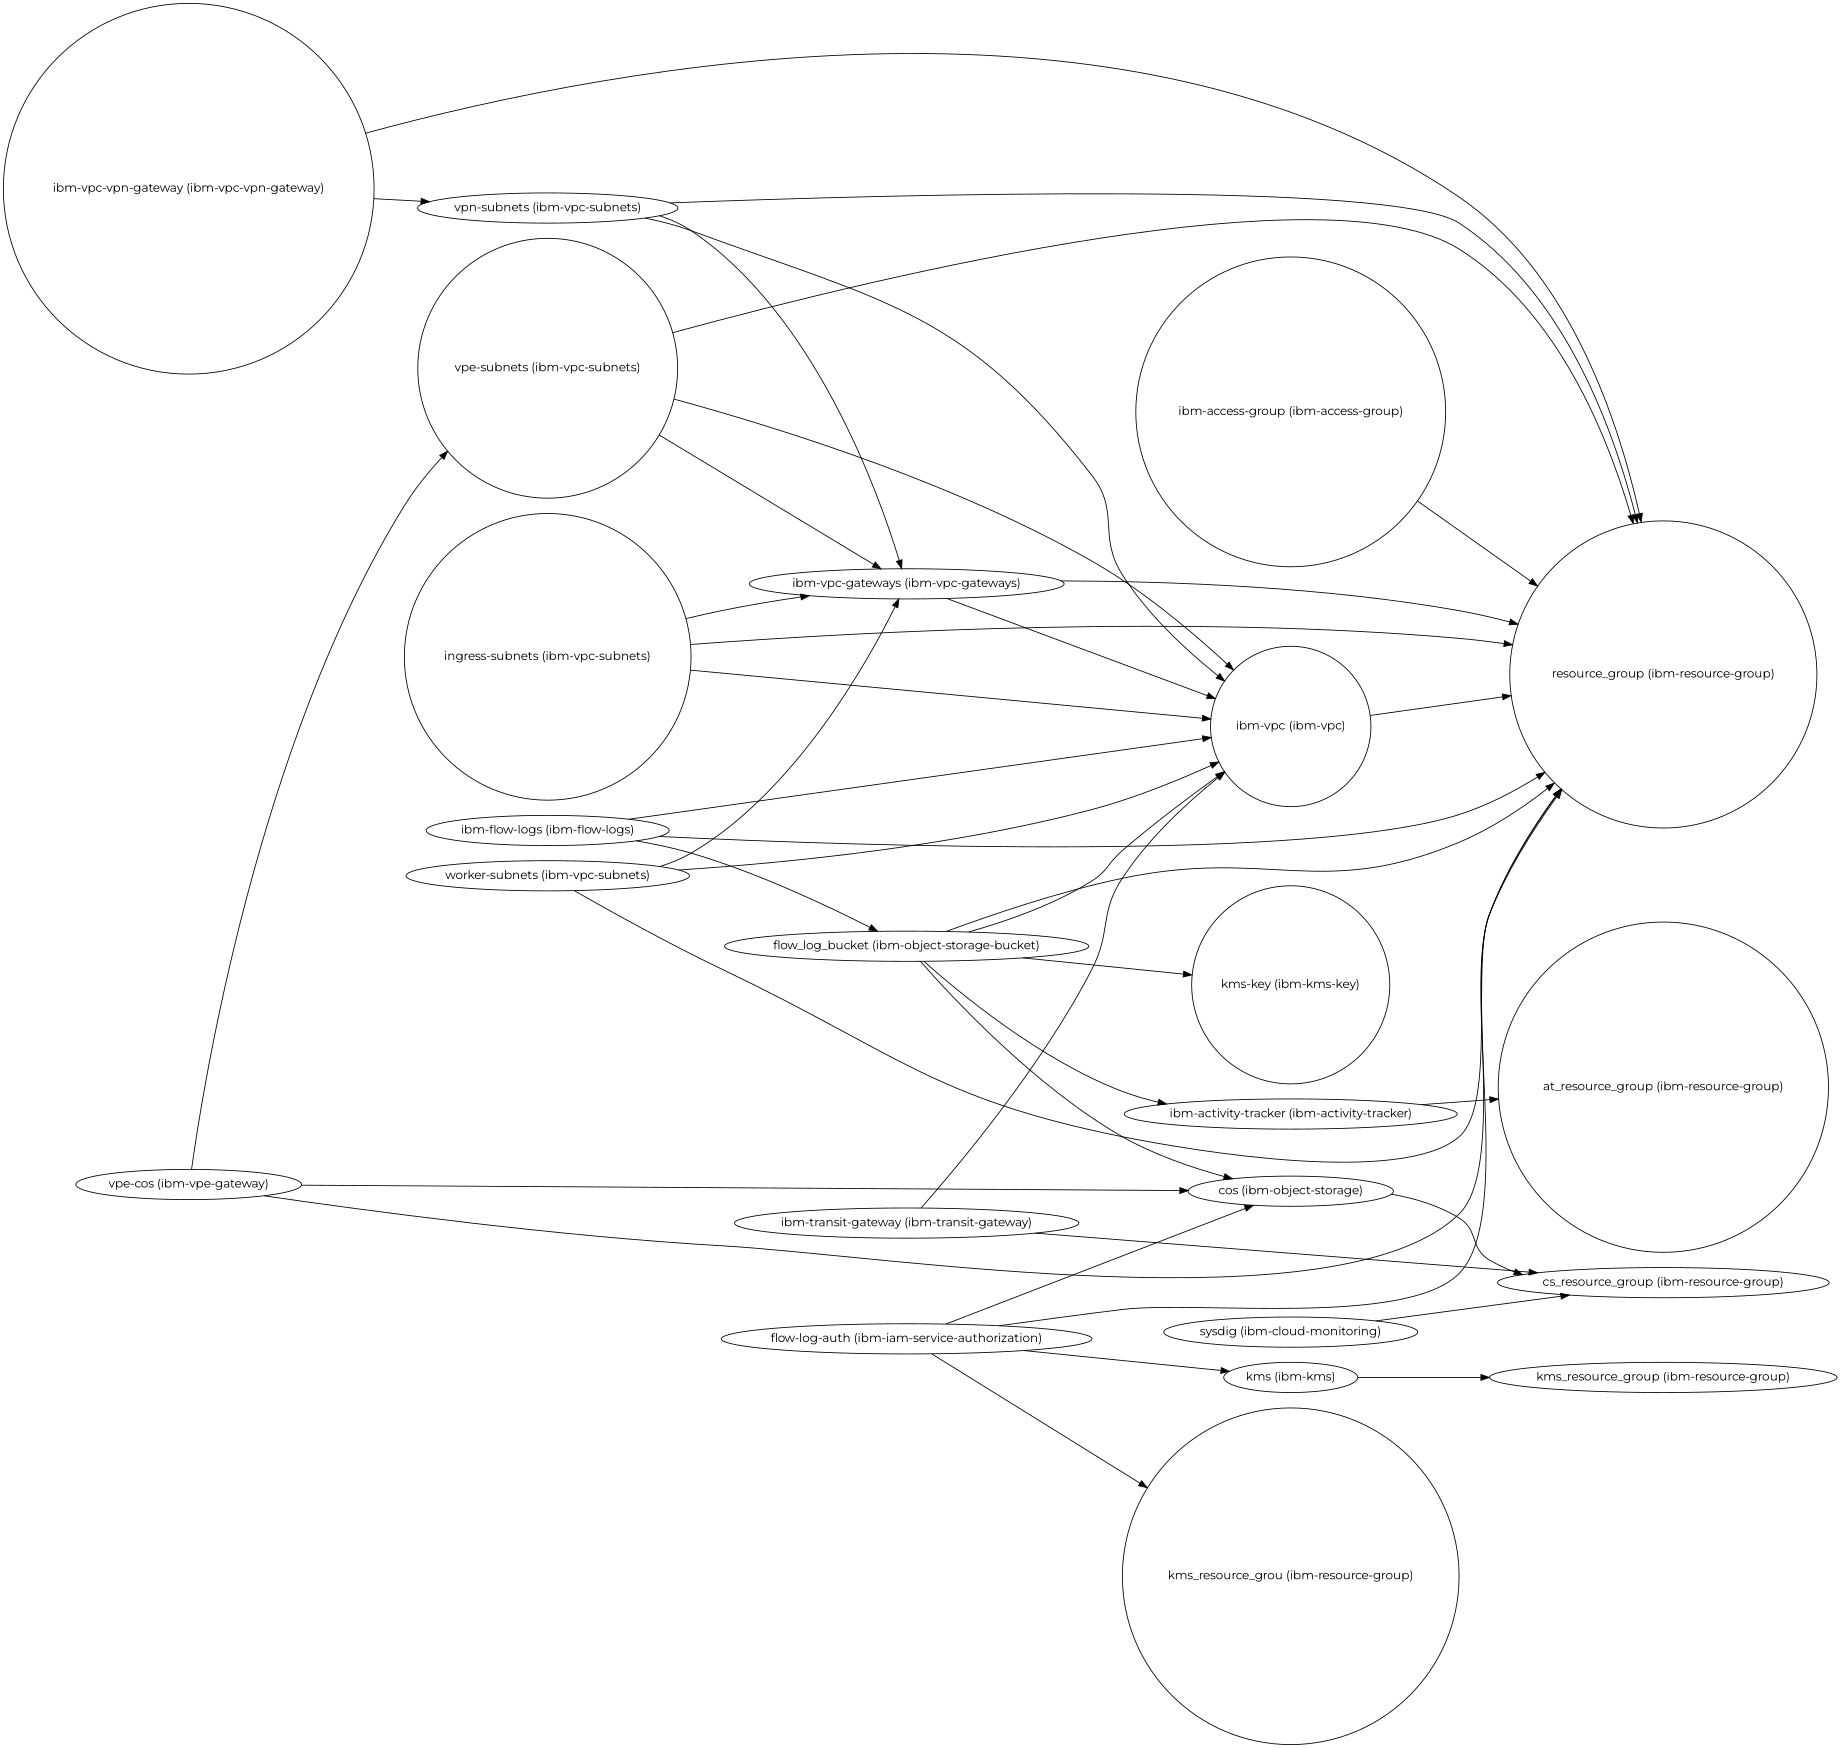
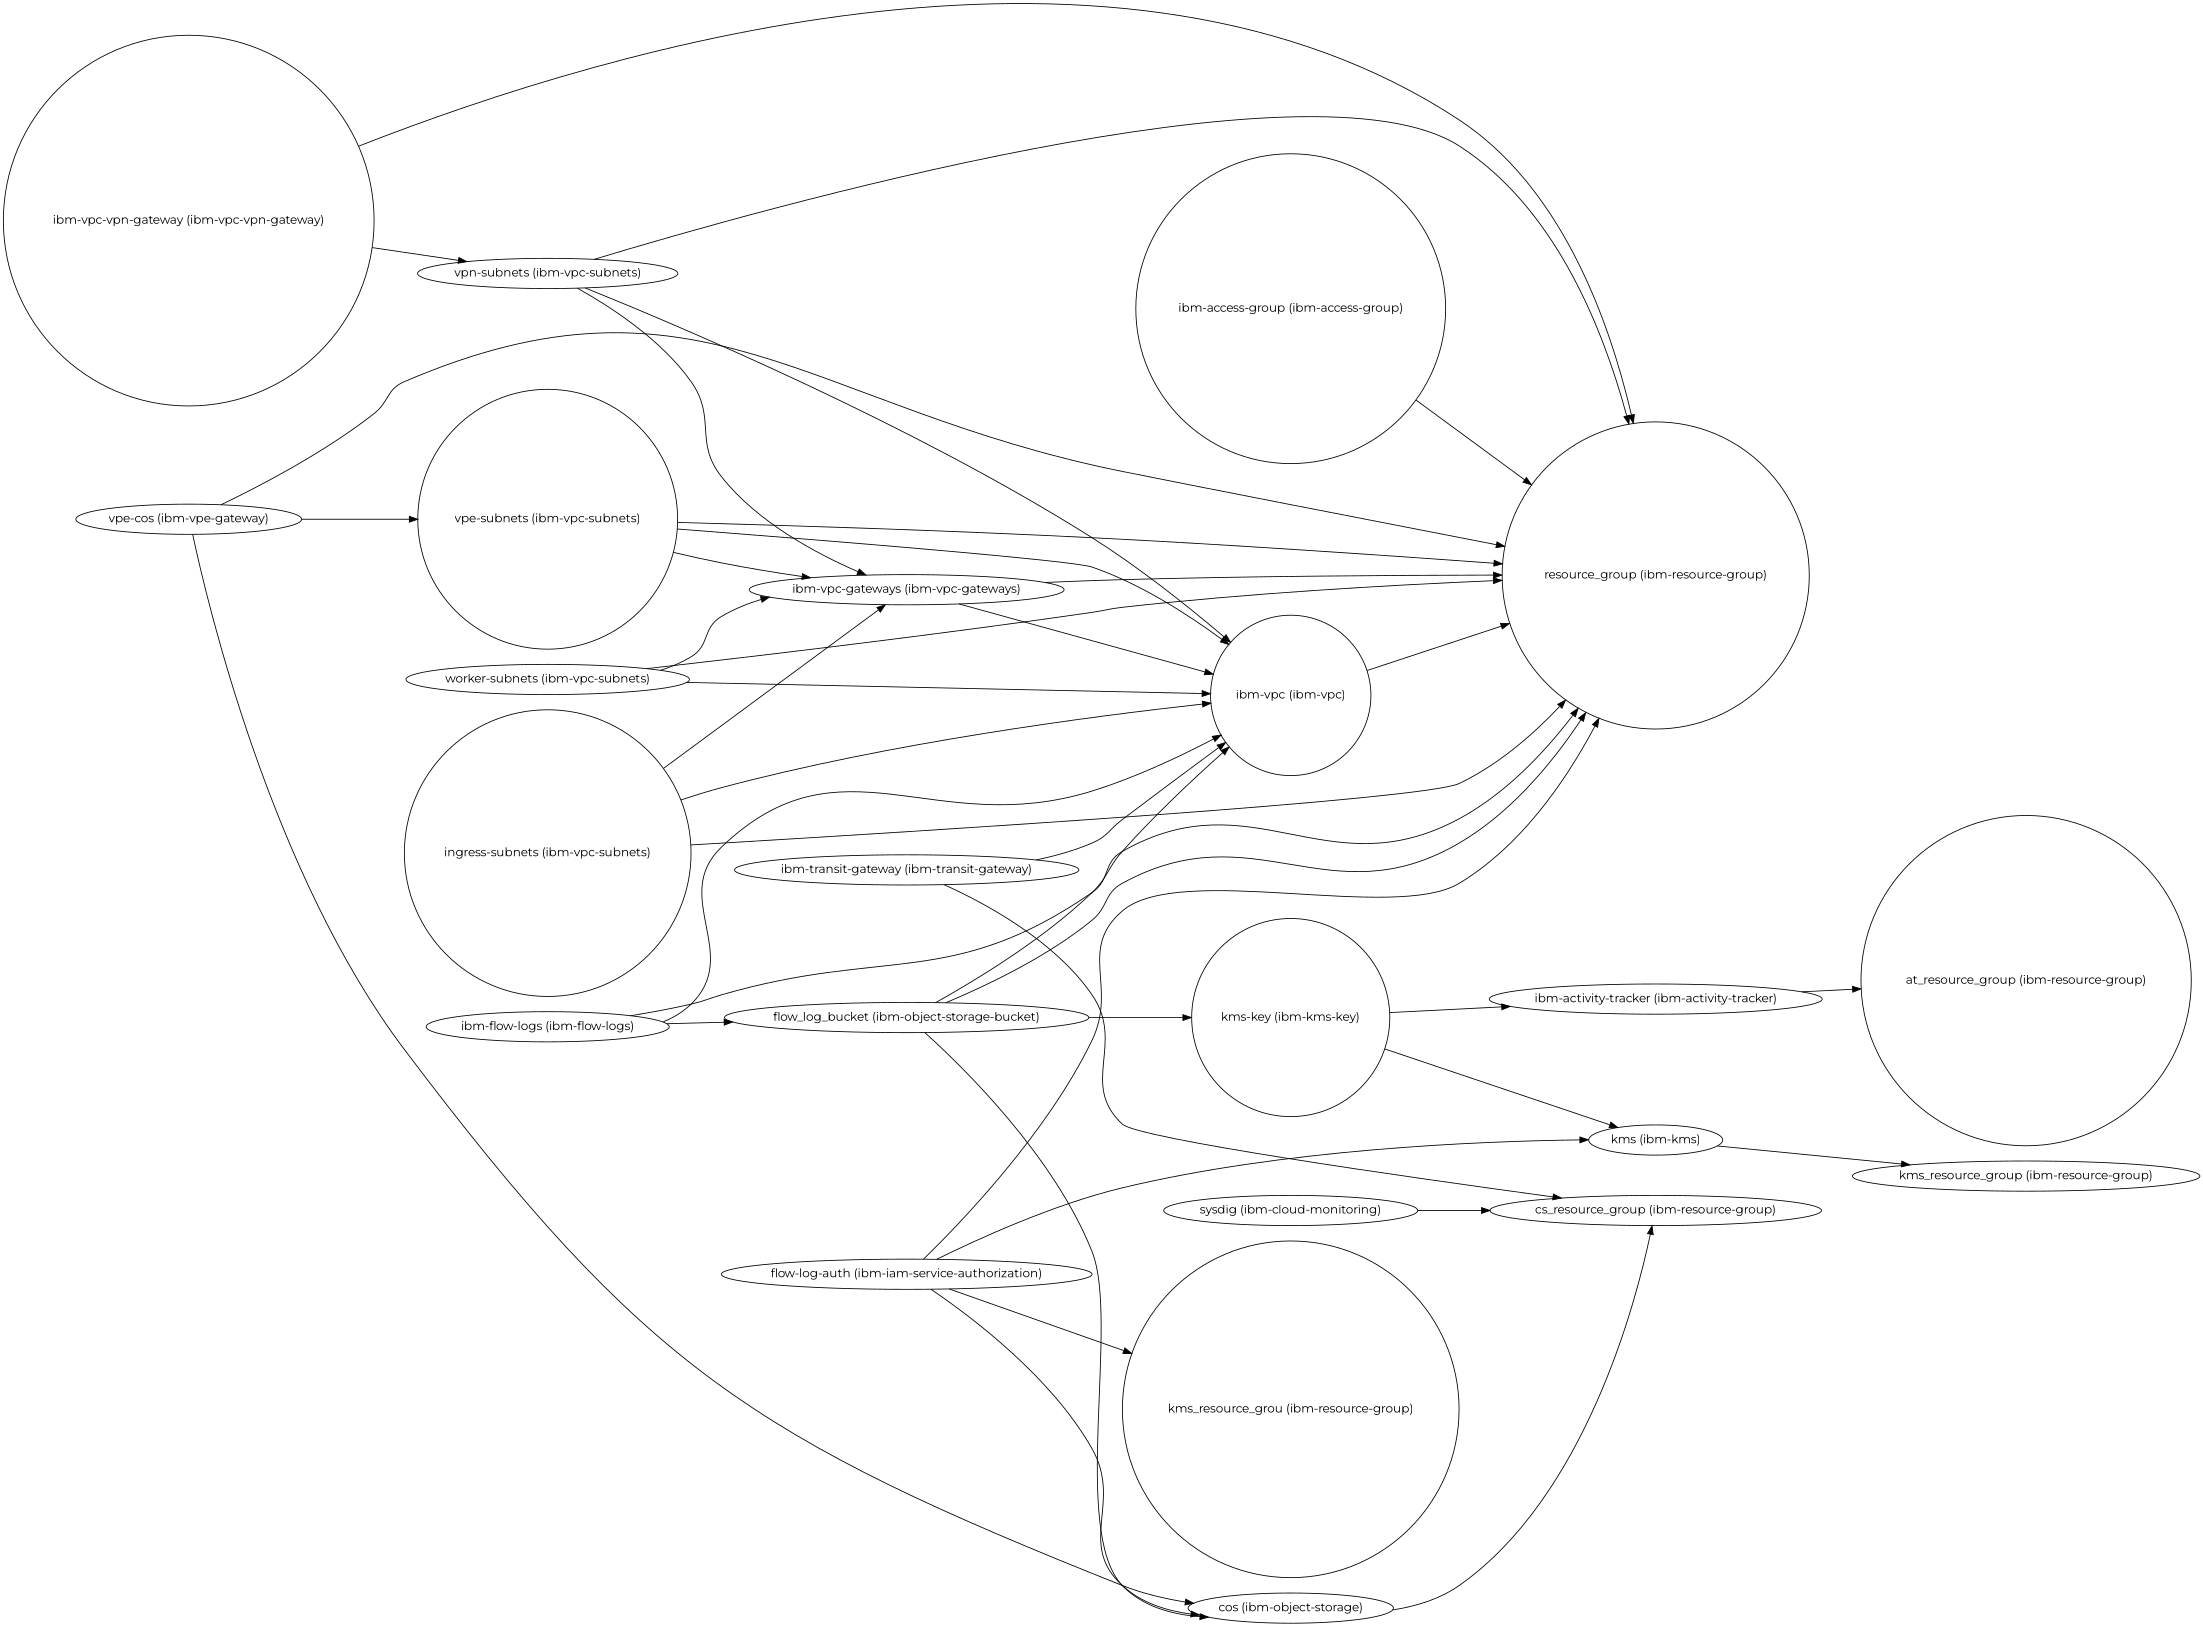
(1033, 1045) -> (1446, 1010)
none -> (1497, 1087)
